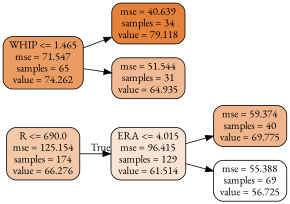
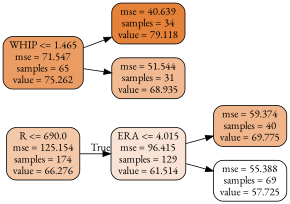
(43, 63) -> (43, 63)
(148, 78) -> (148, 78)
(250, 181) -> (250, 181)
